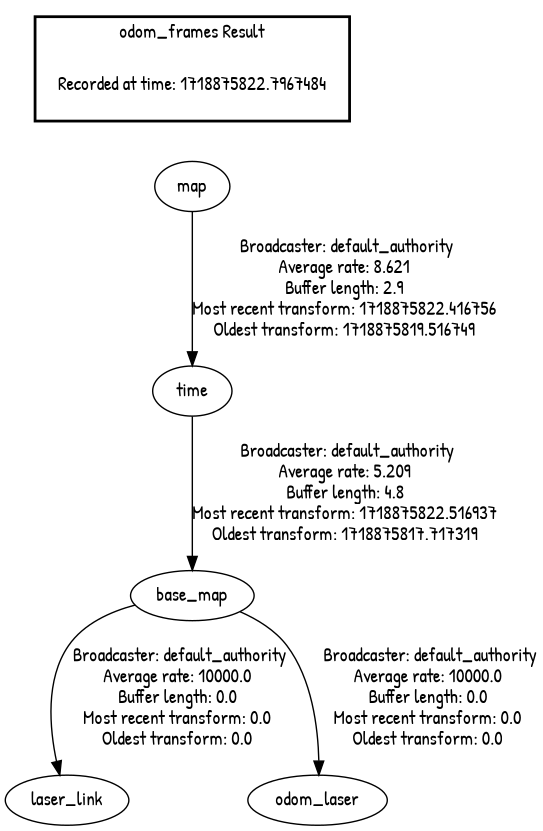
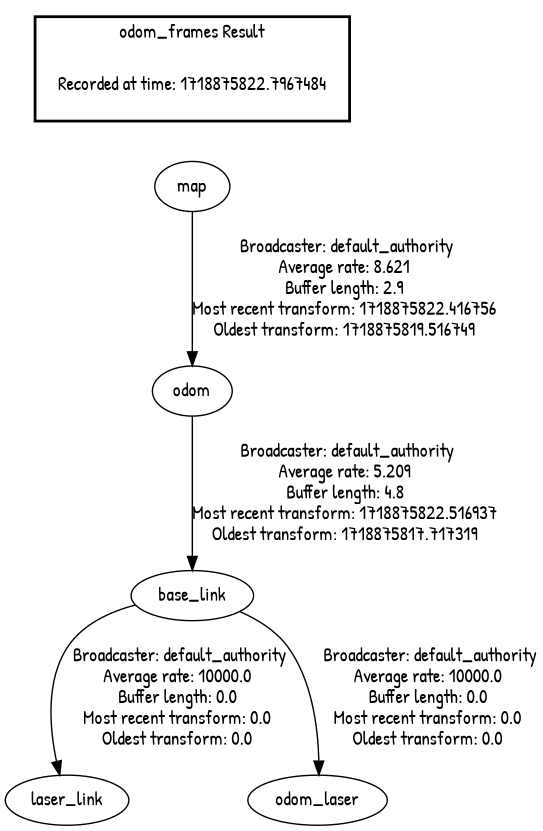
(192, 391) -> (192, 391)
(192, 596) -> (192, 596)
